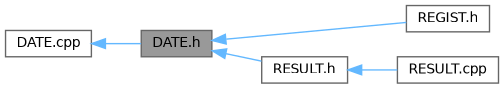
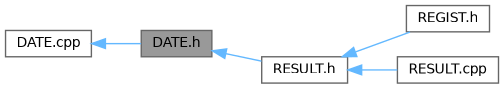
(316, 31) -> (383, 42)
